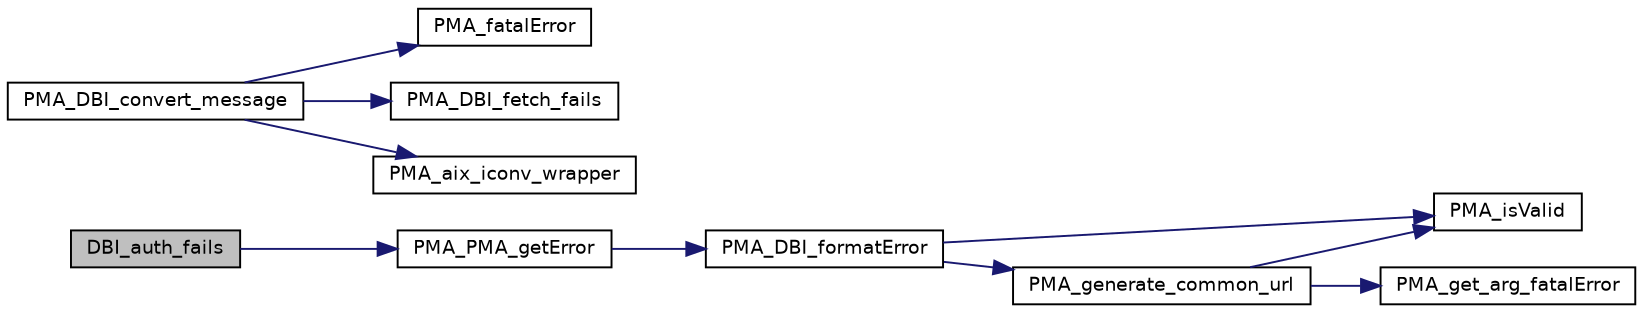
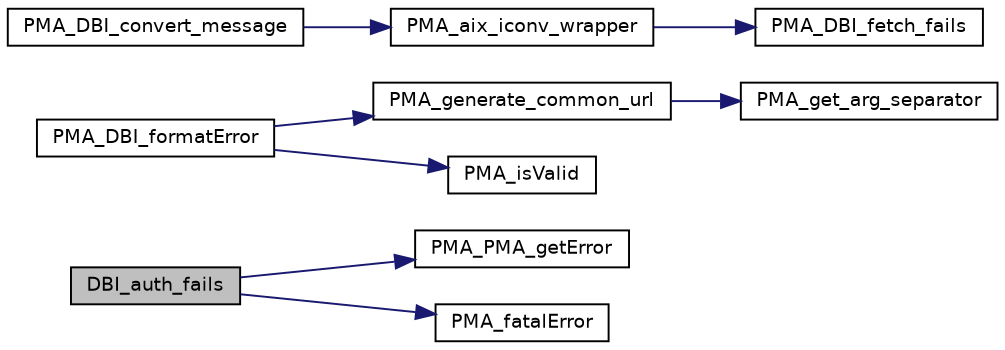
(322, 66) -> (328, 303)
(337, 101) -> (694, 27)
(649, 249) -> none
(1332, 250) -> none
(1508, 286) -> (869, 101)
